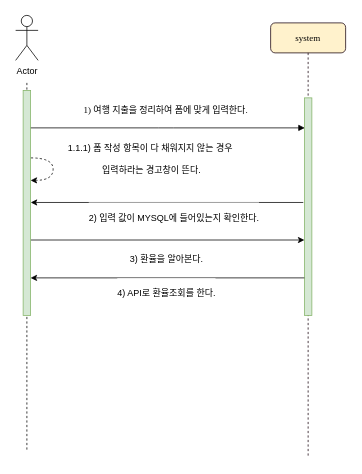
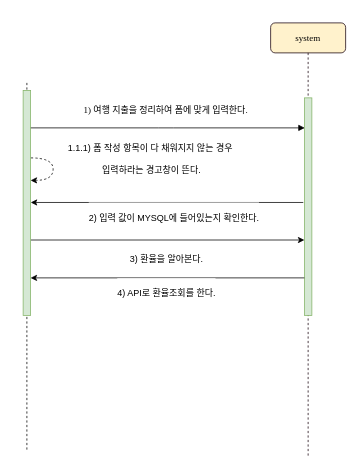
(27, 38) -> none
